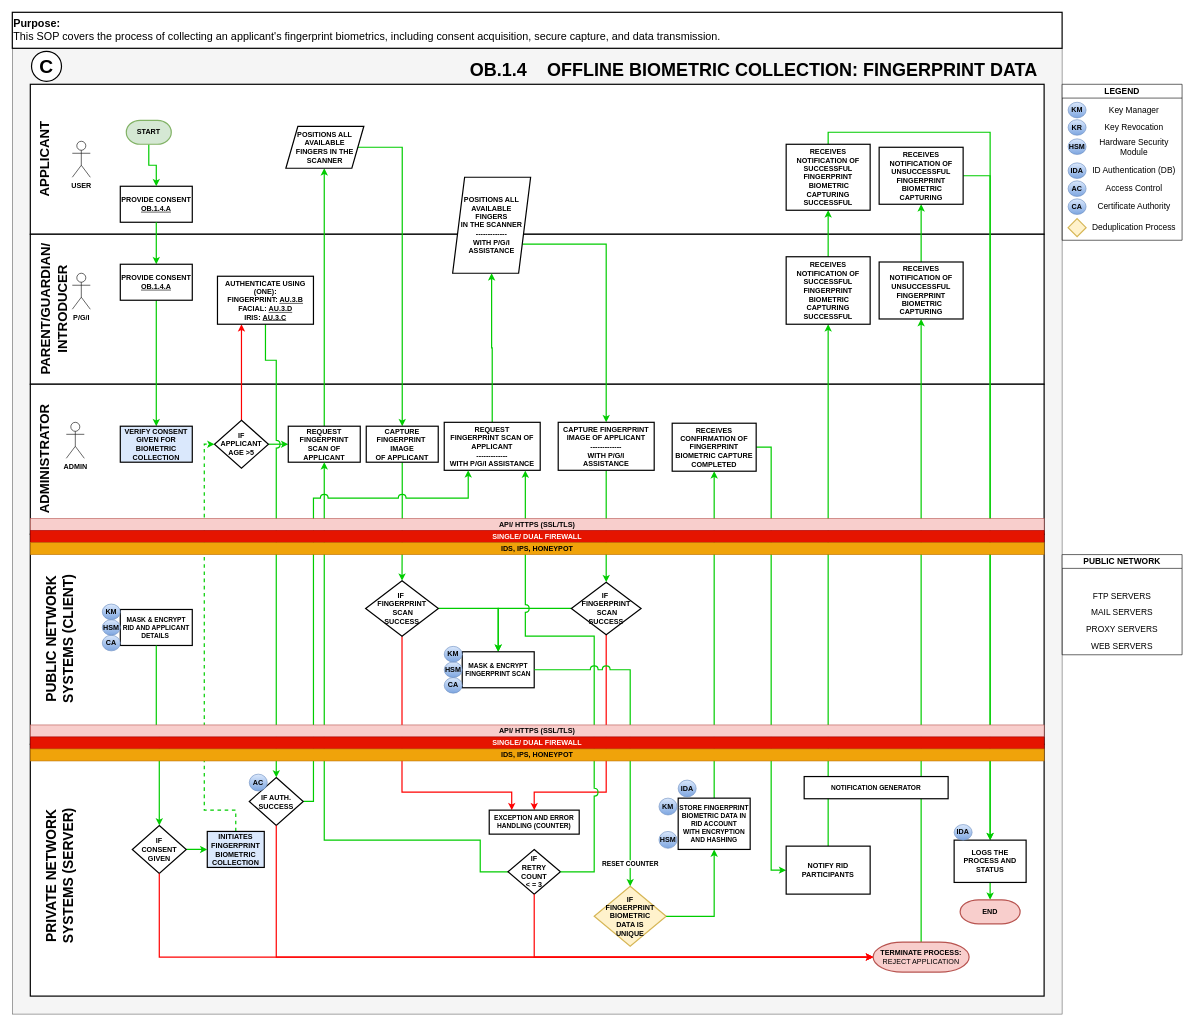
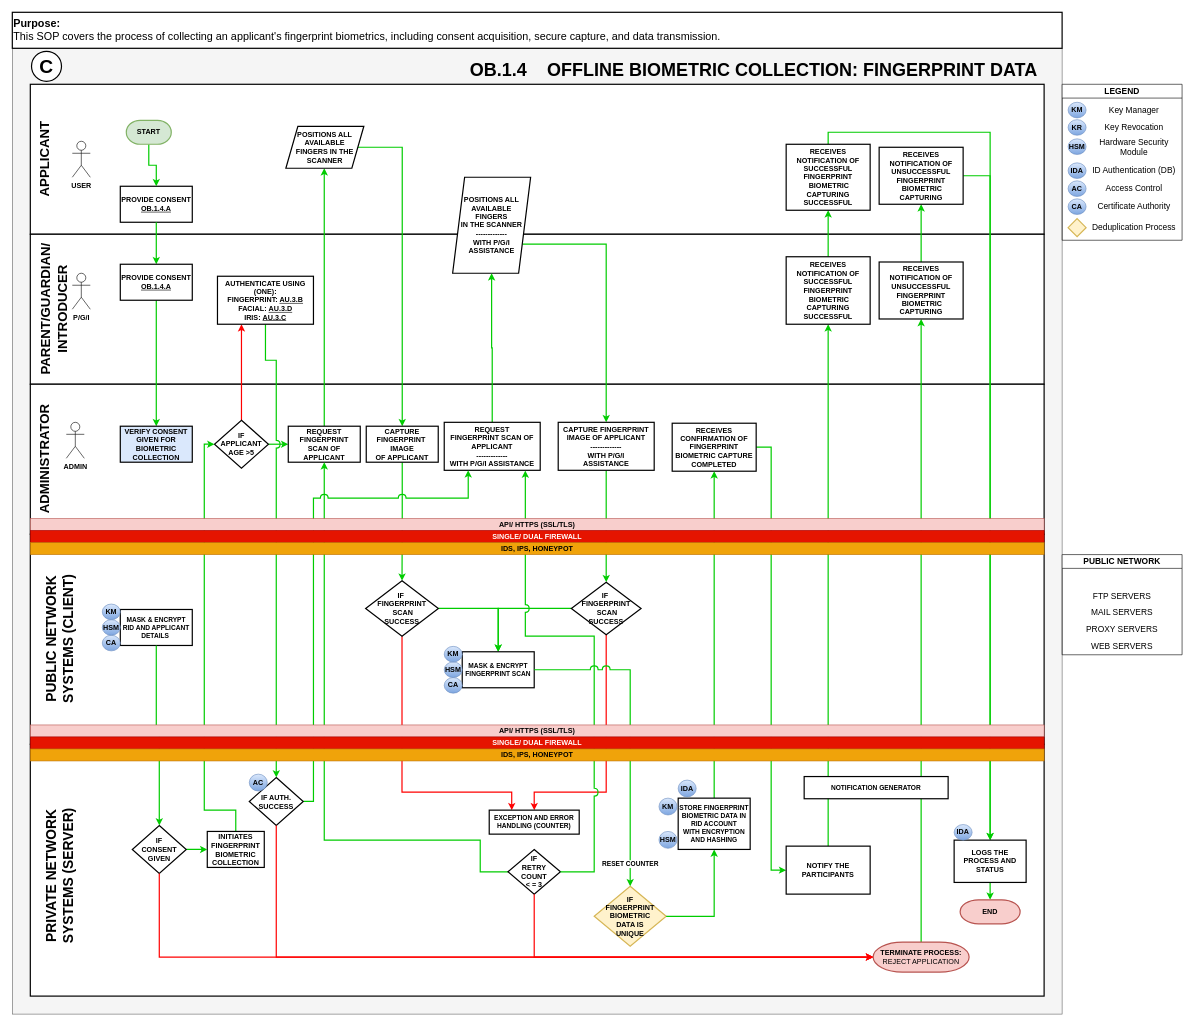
(204, 638) -> (204, 638)
(236, 850) -> (236, 850)
(828, 870) -> (828, 870)
